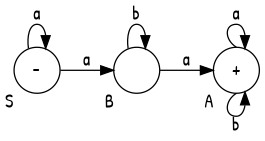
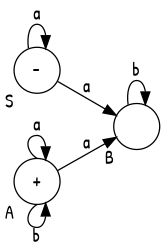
(180, 70) -> (81, 157)
